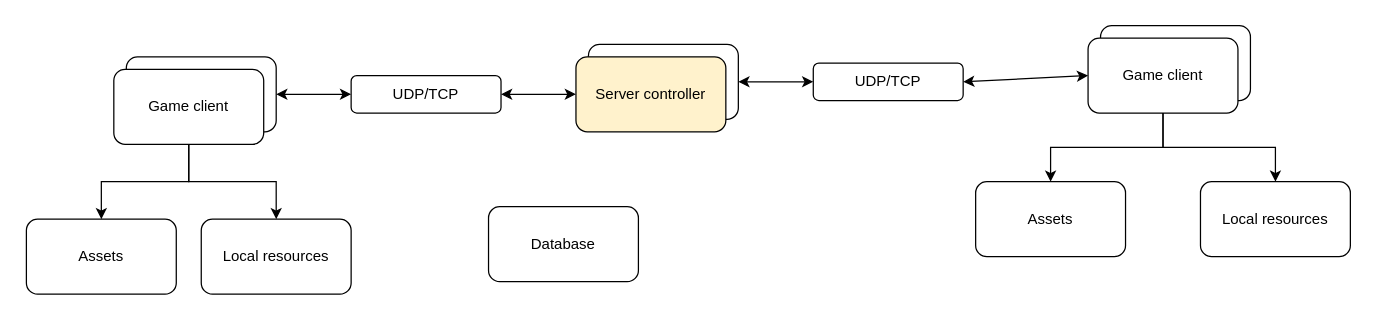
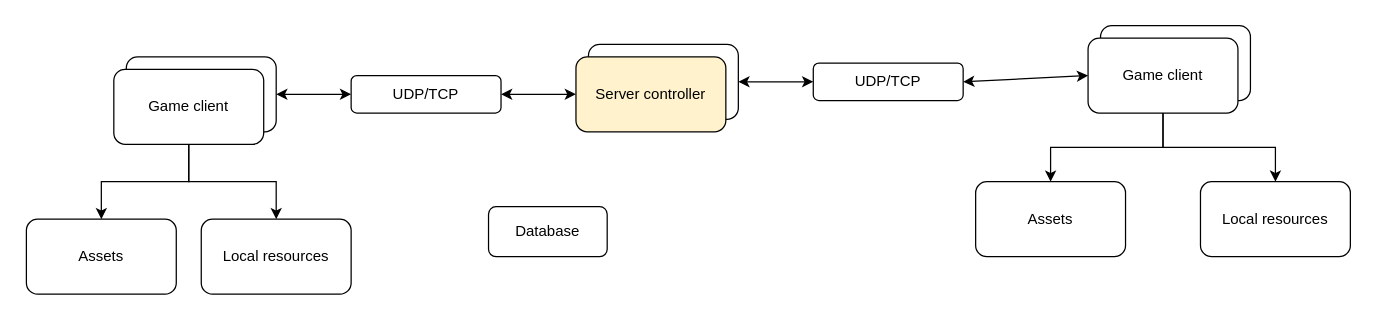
(563, 244) -> (548, 232)
